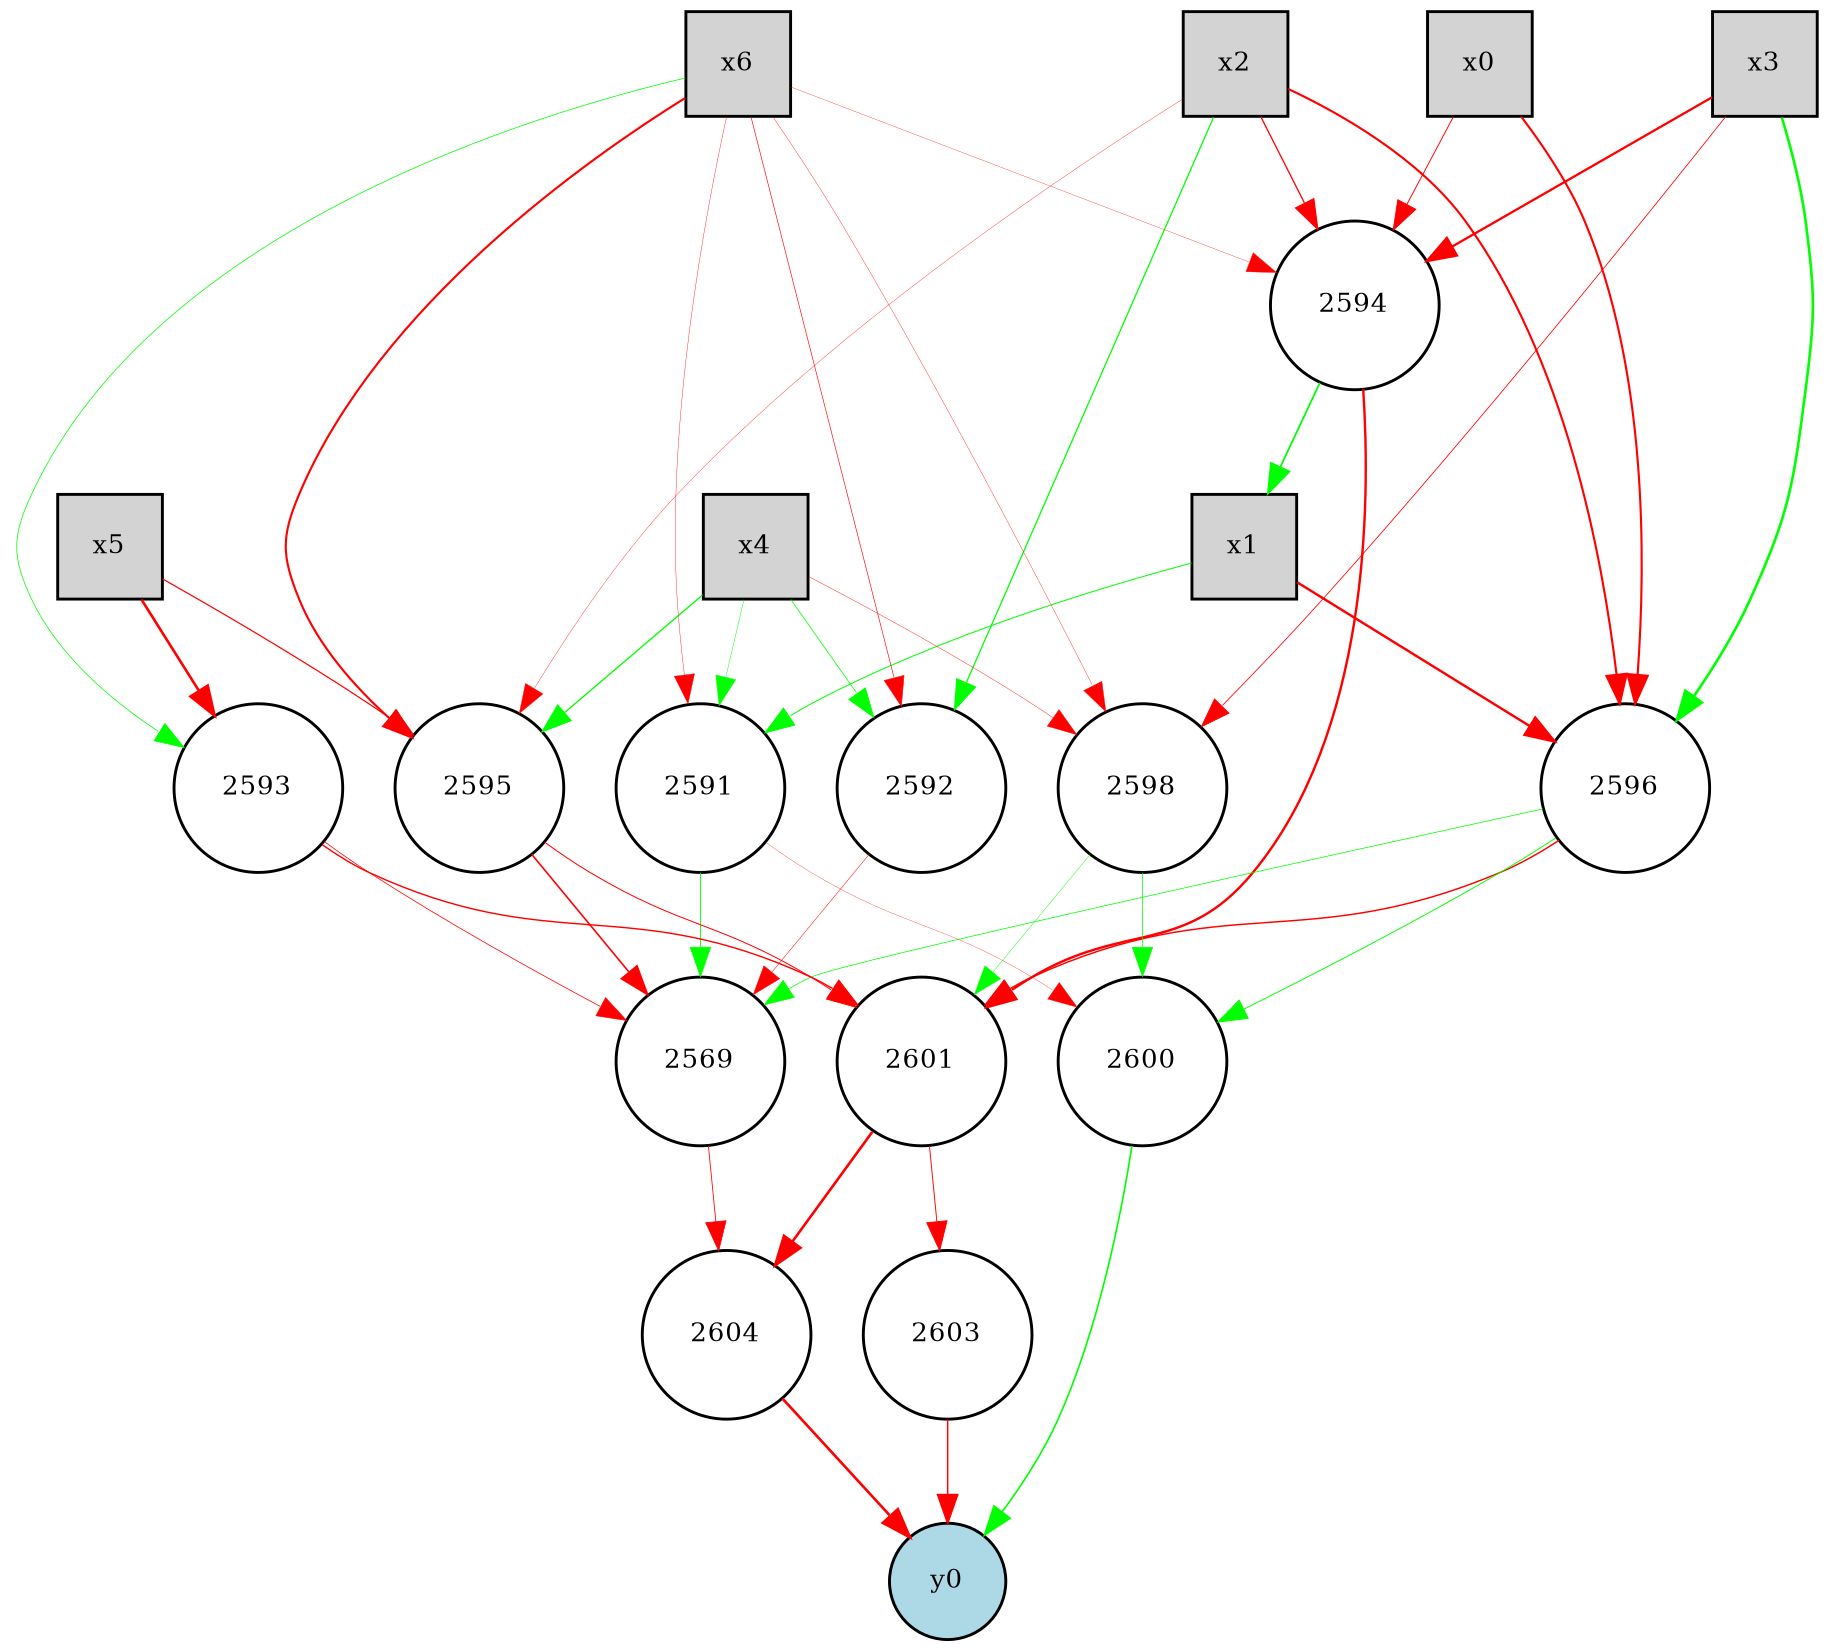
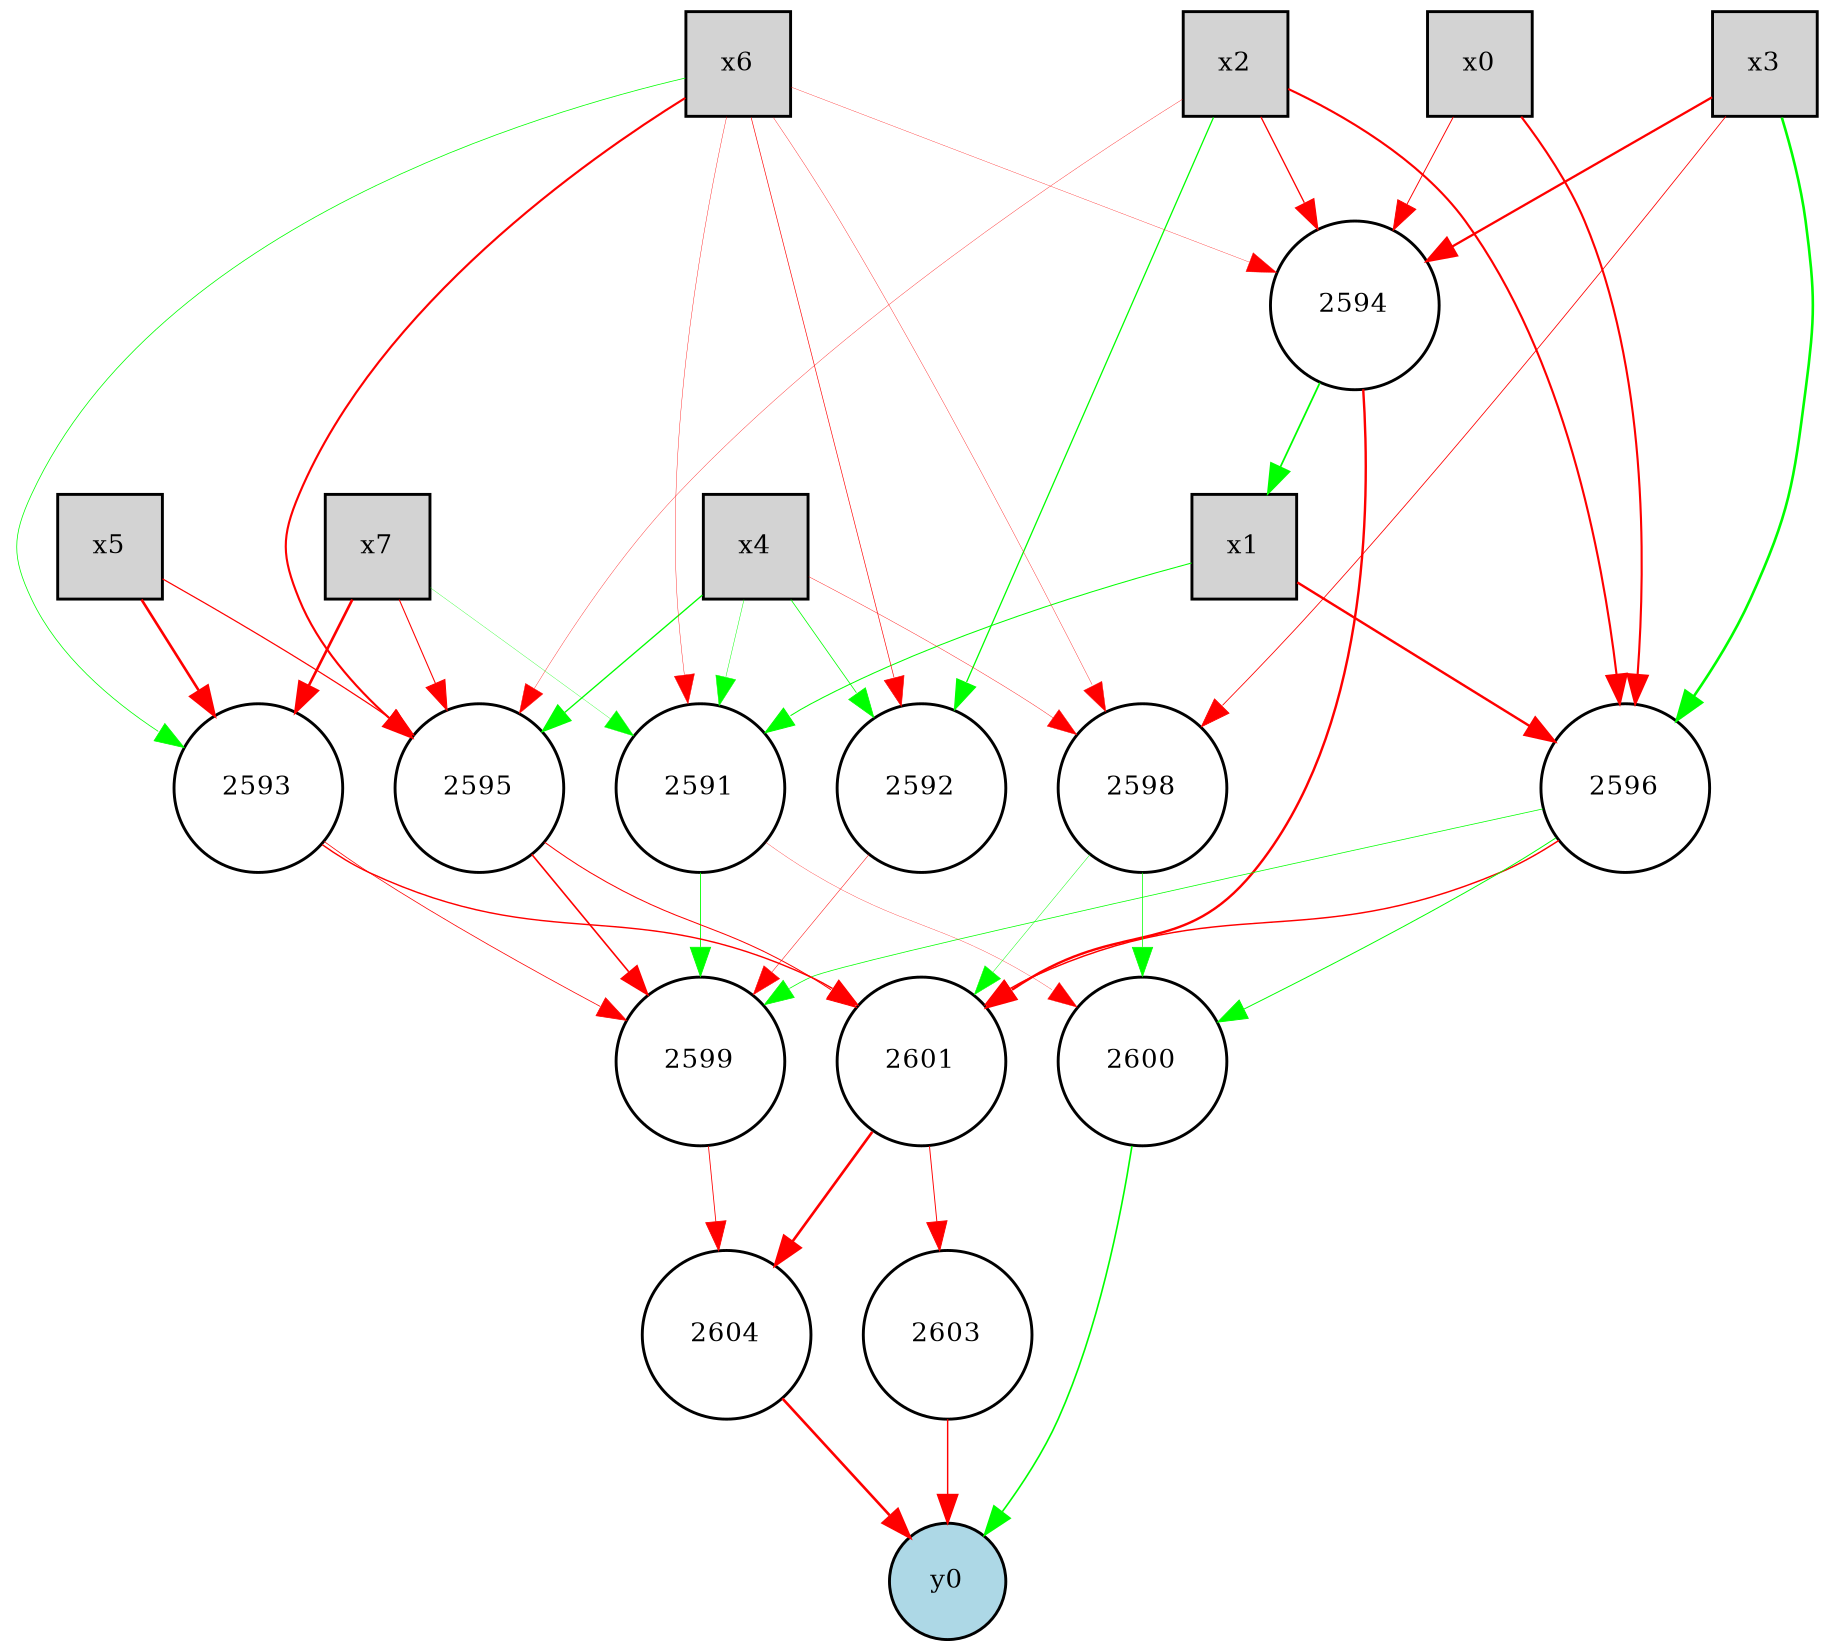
none -> (378, 547)
(700, 1061) -> (700, 1061)
